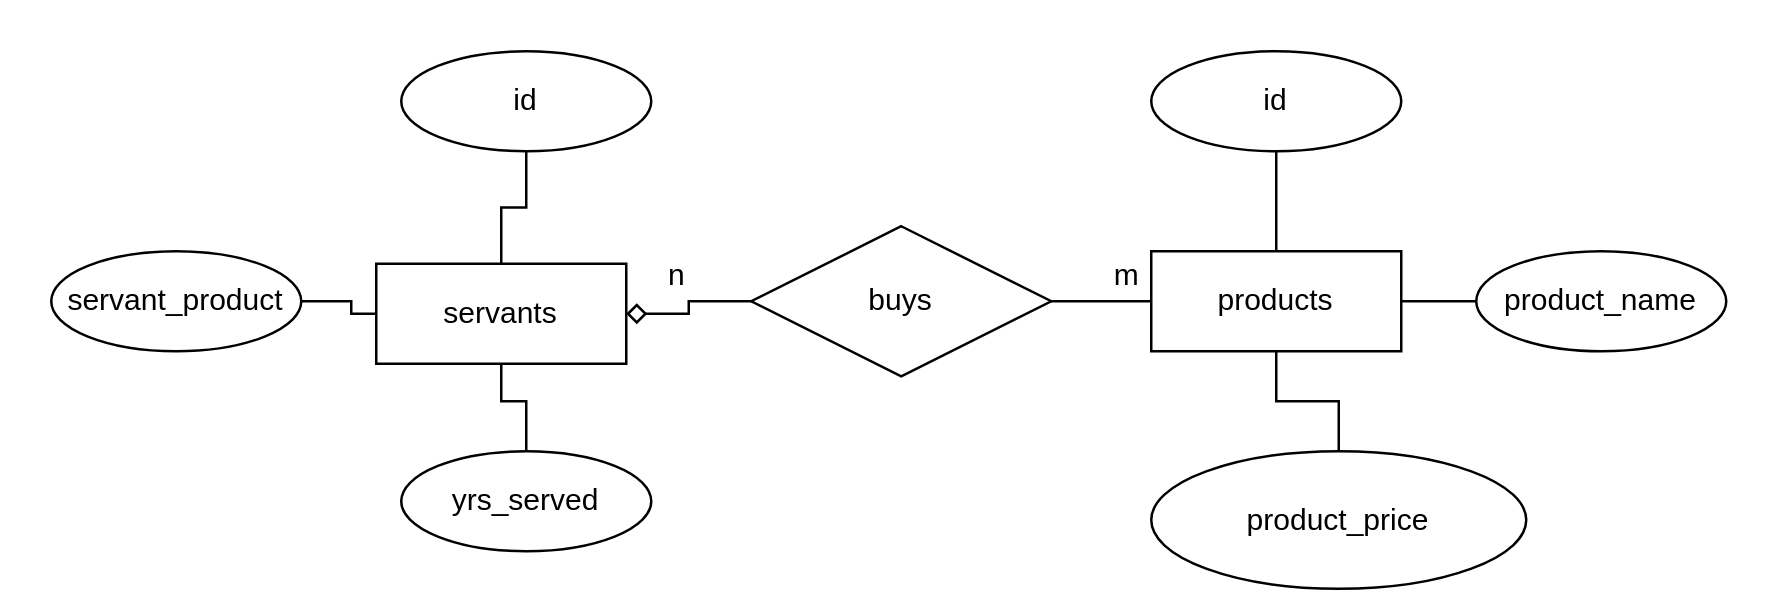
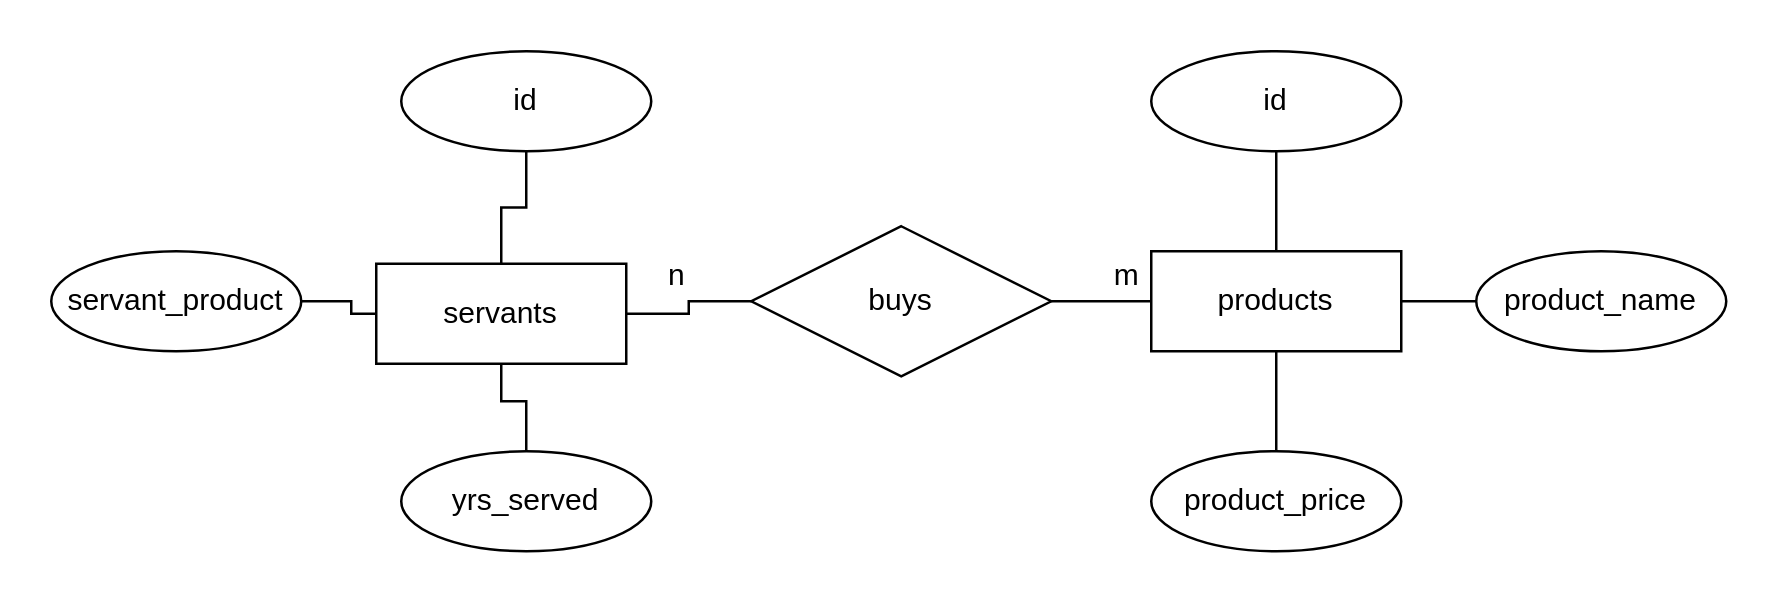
(647, 314) -> (637, 314)
(1339, 520) -> (1276, 501)
